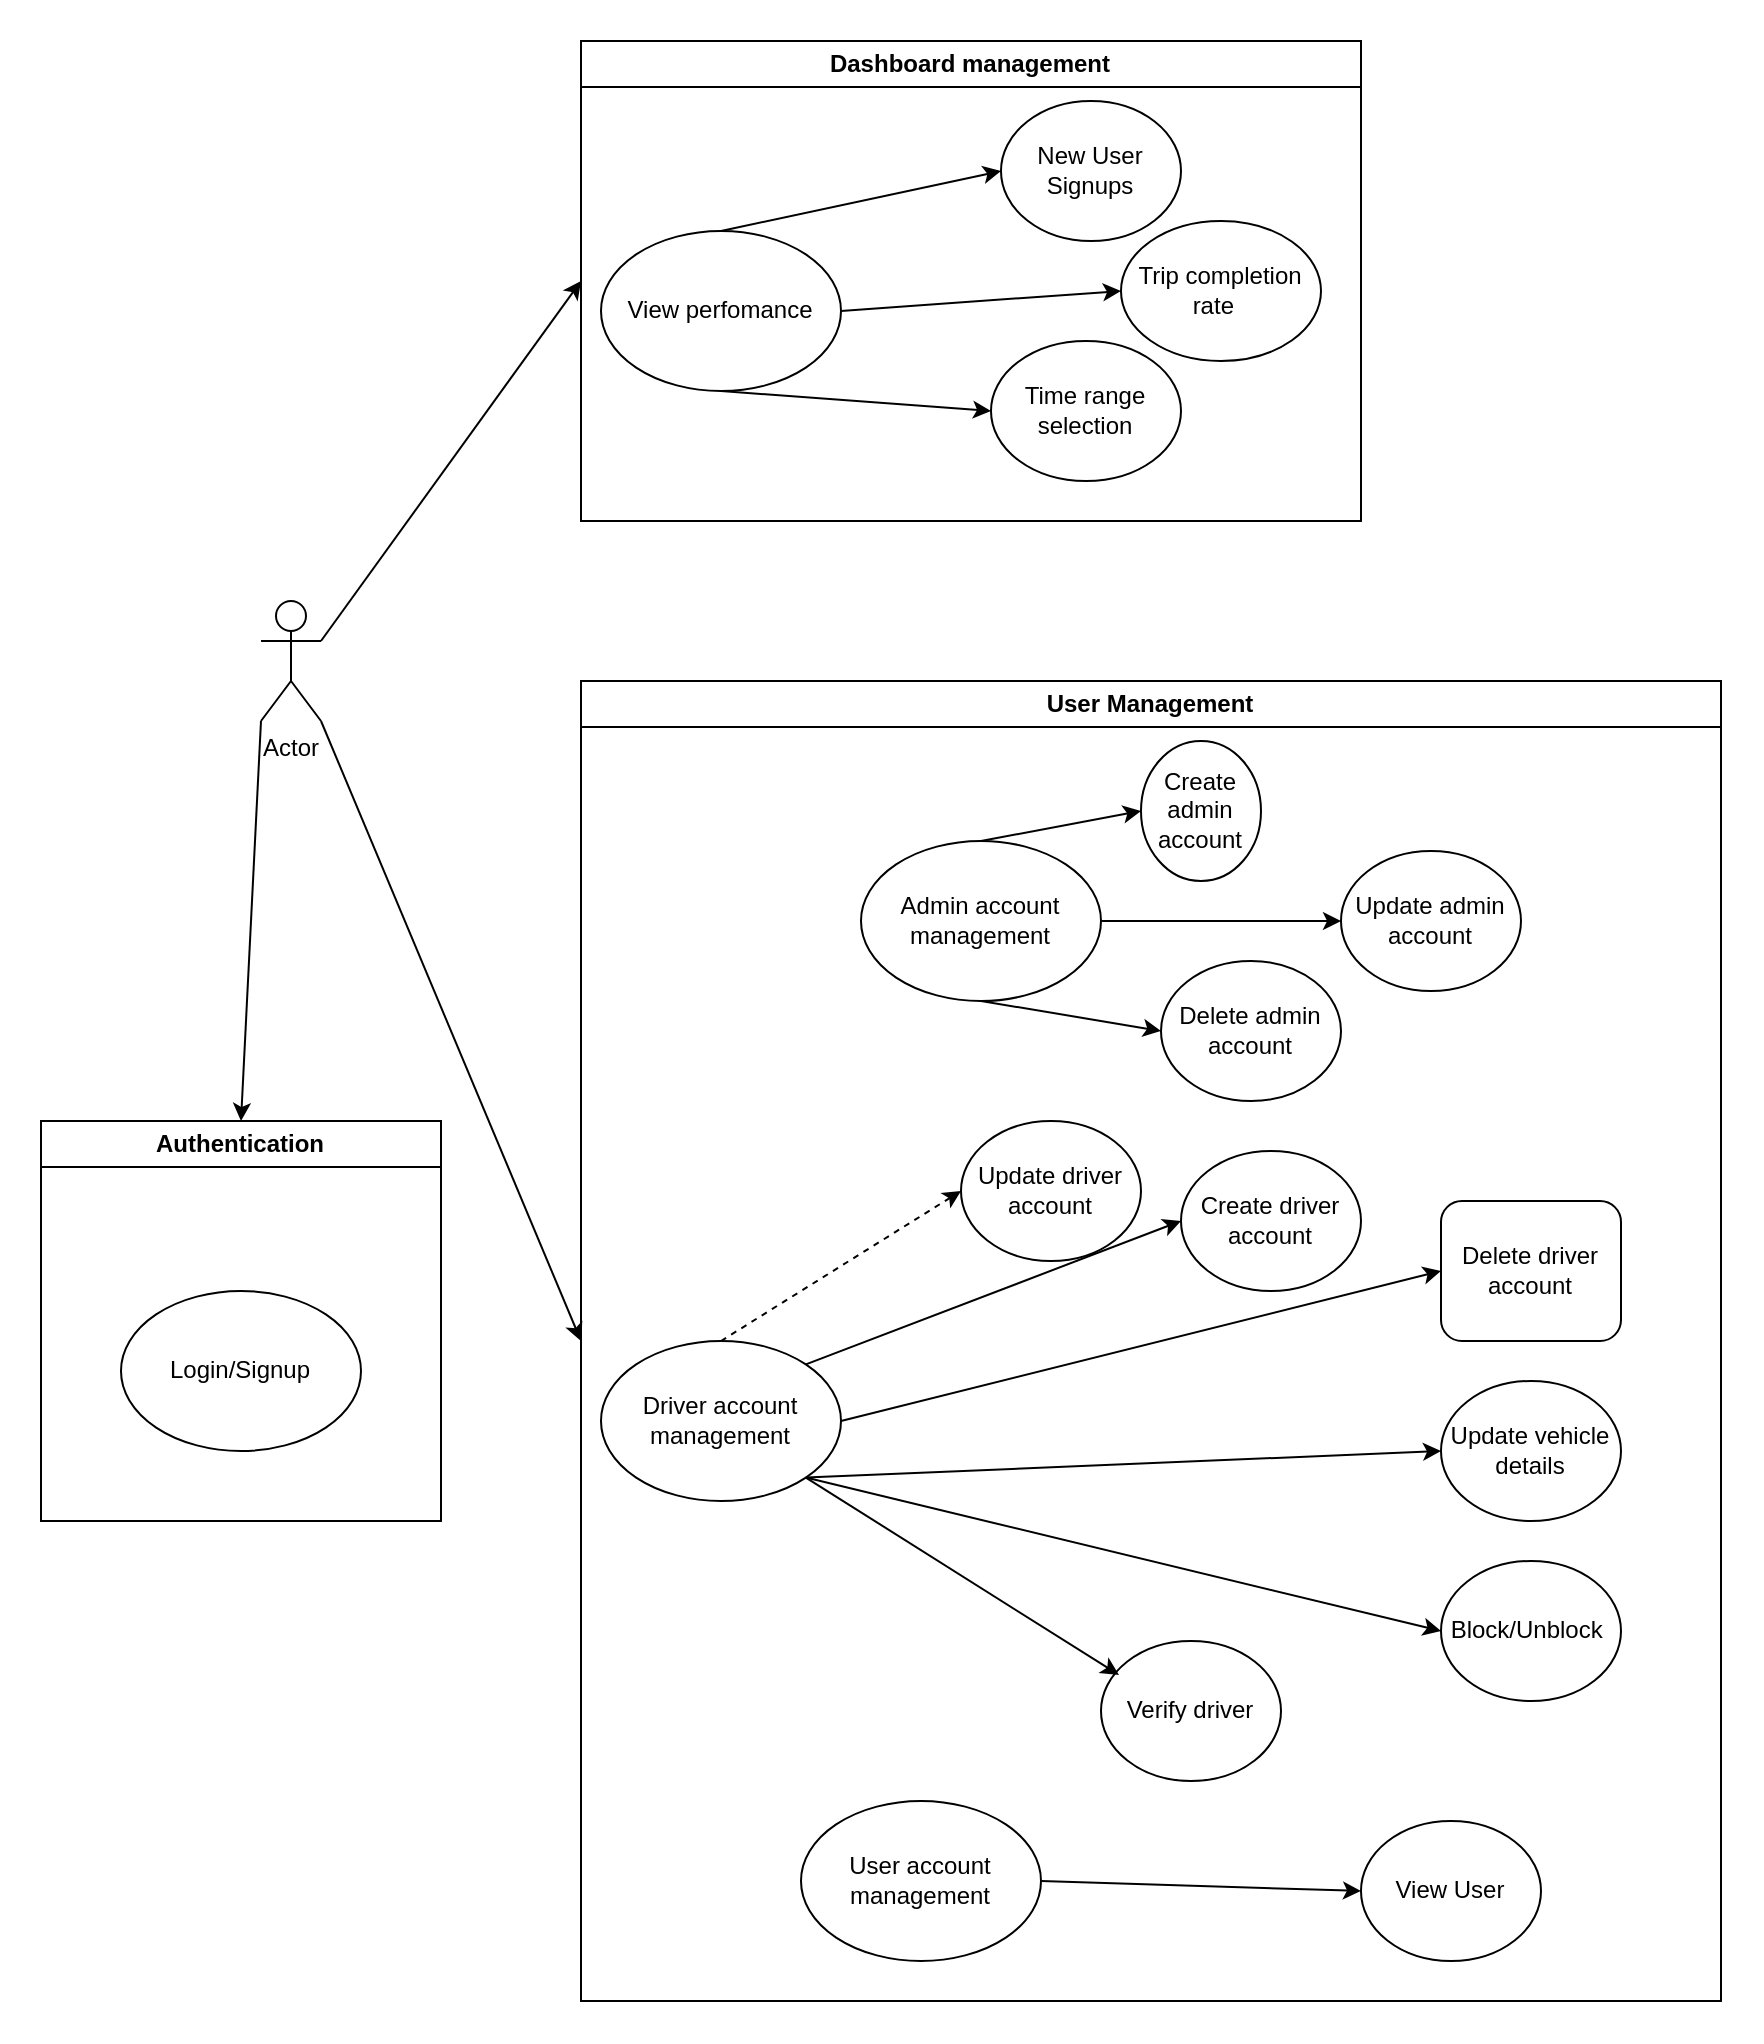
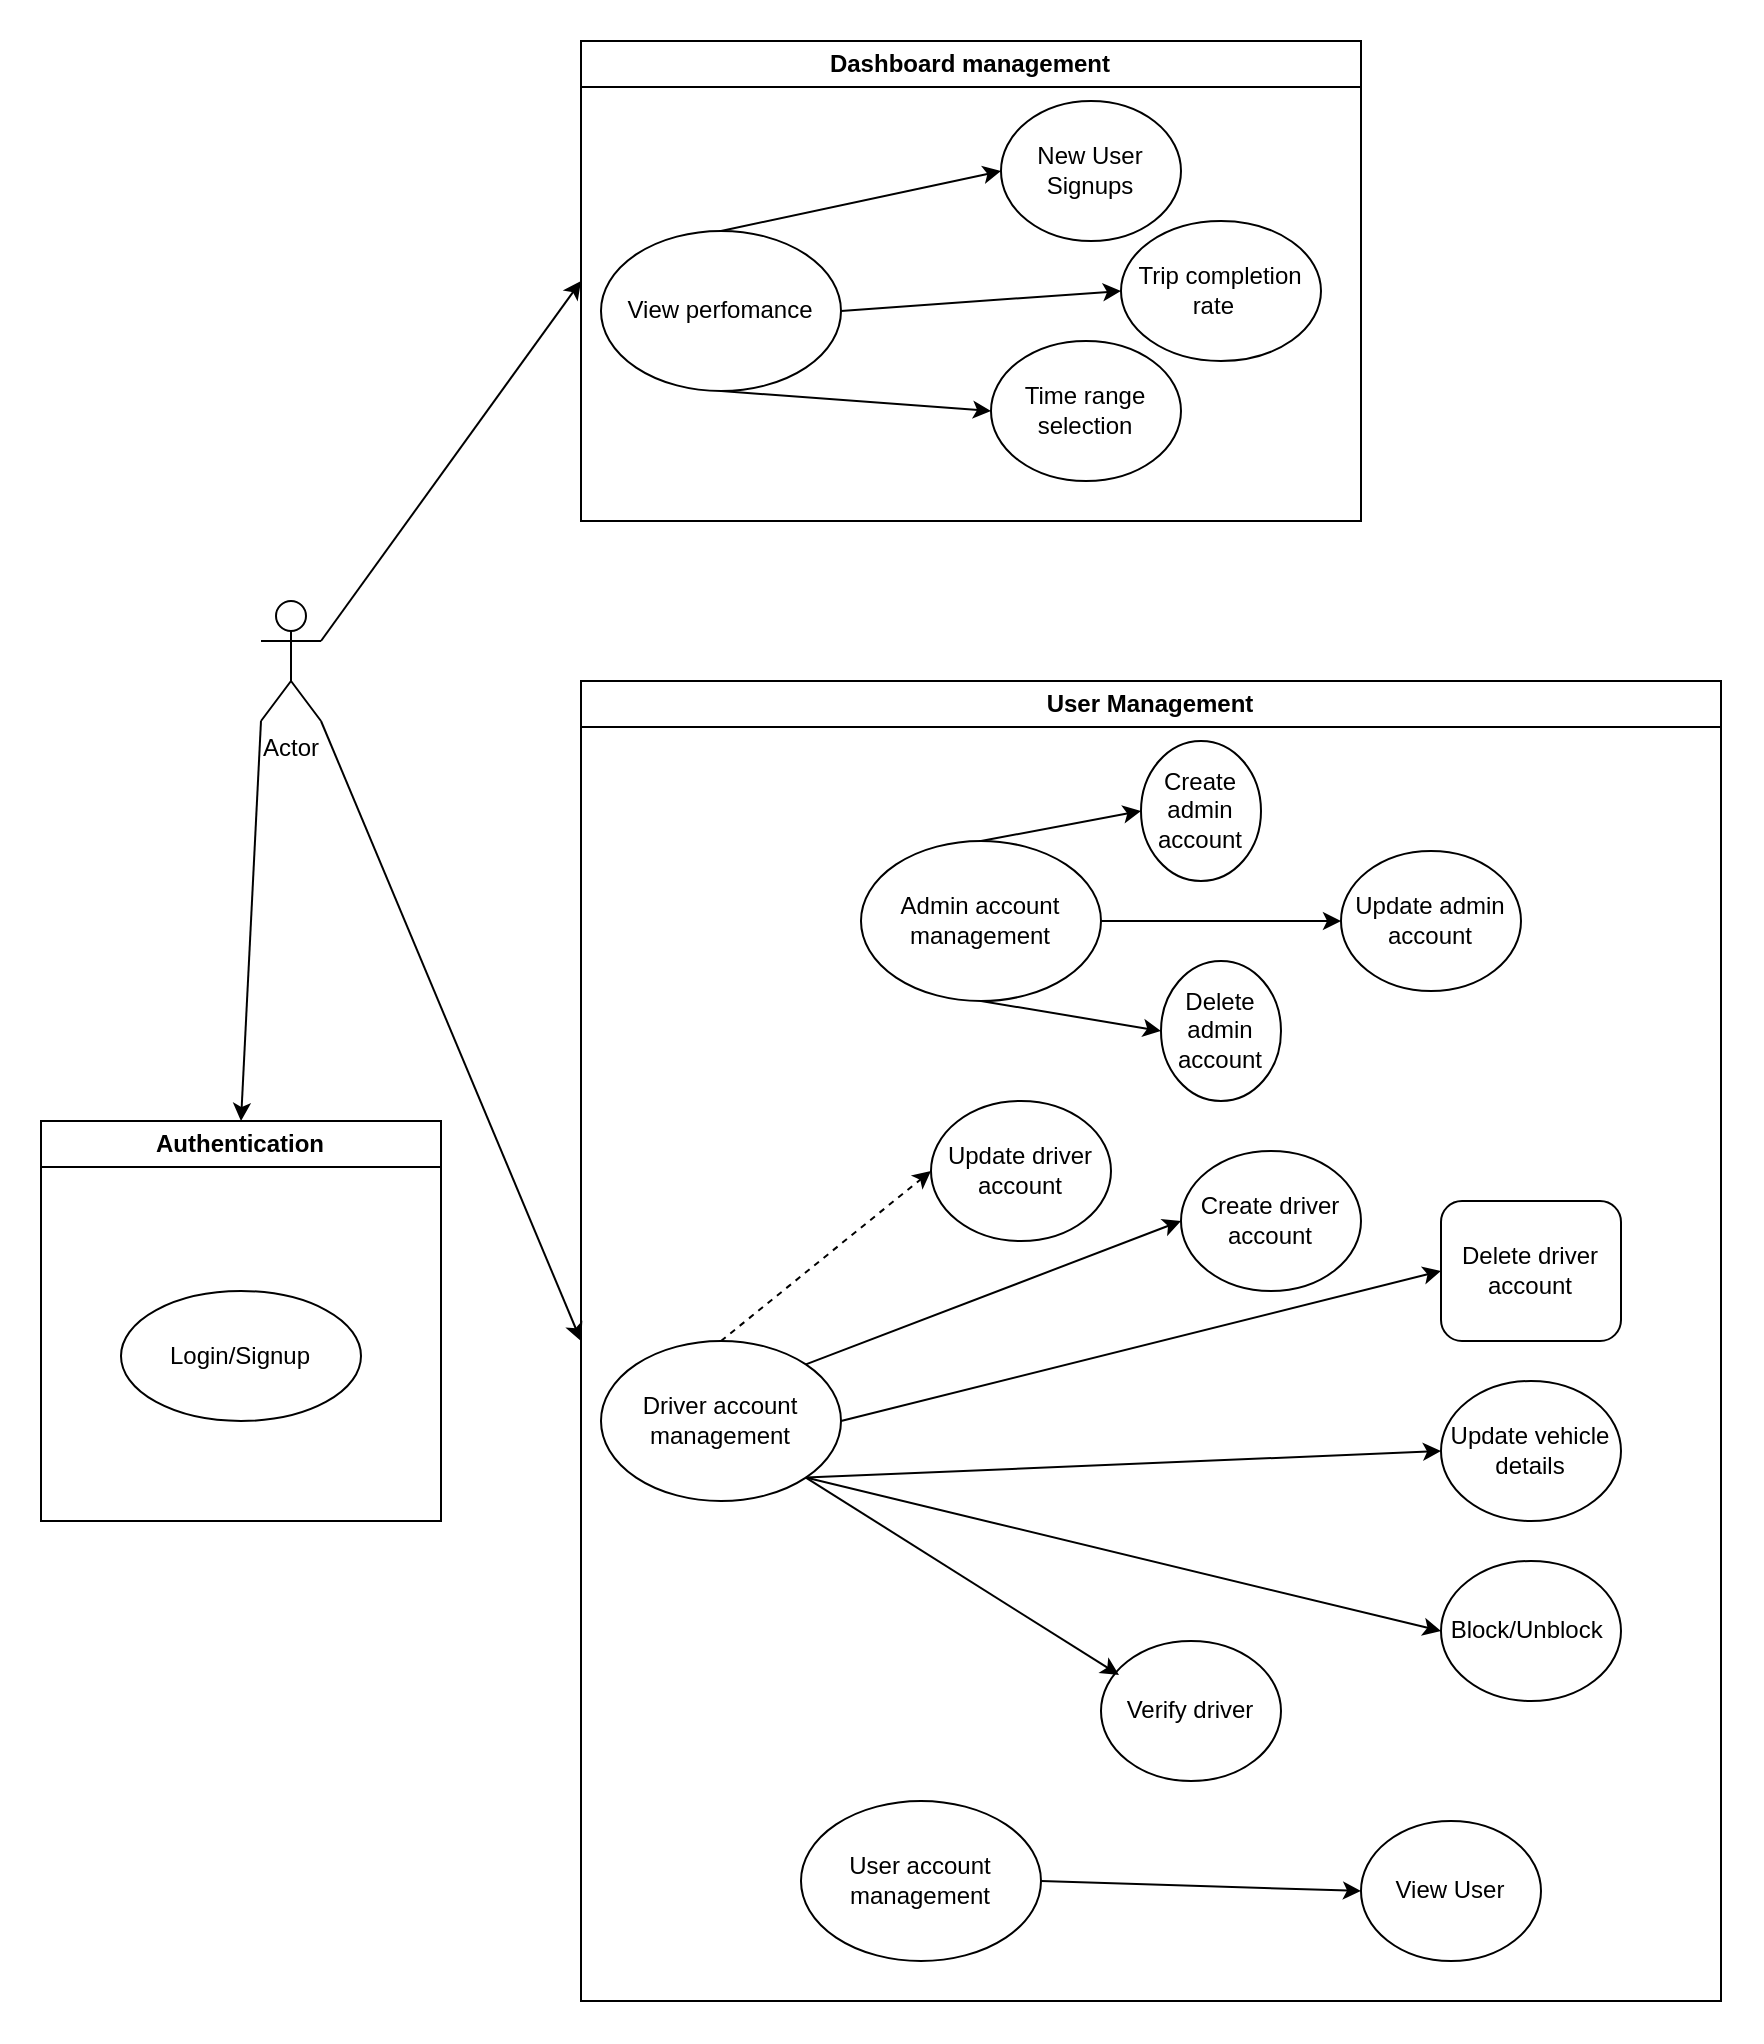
(1251, 1031) -> (1221, 1031)
(1051, 1191) -> (1021, 1171)
(241, 1371) -> (241, 1356)
